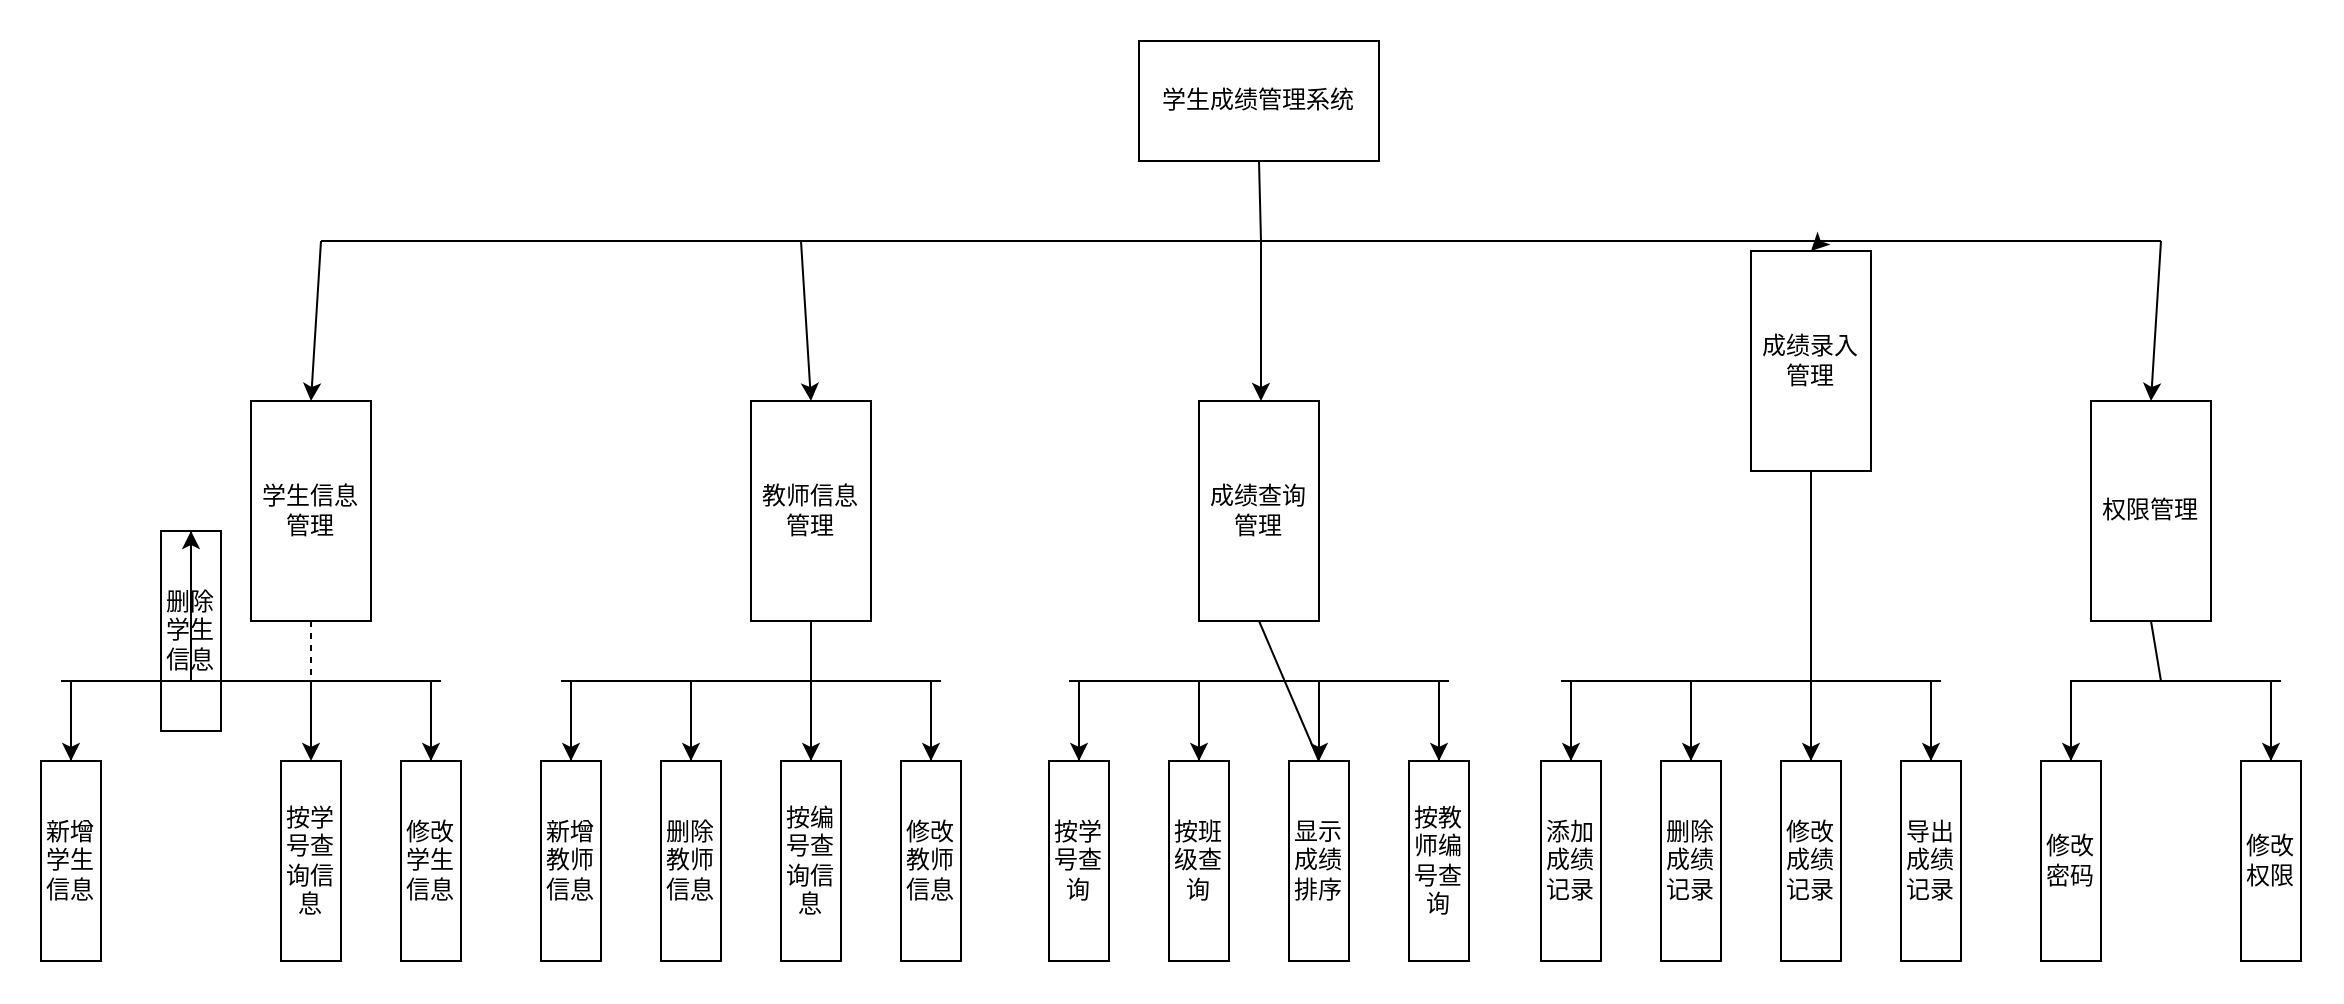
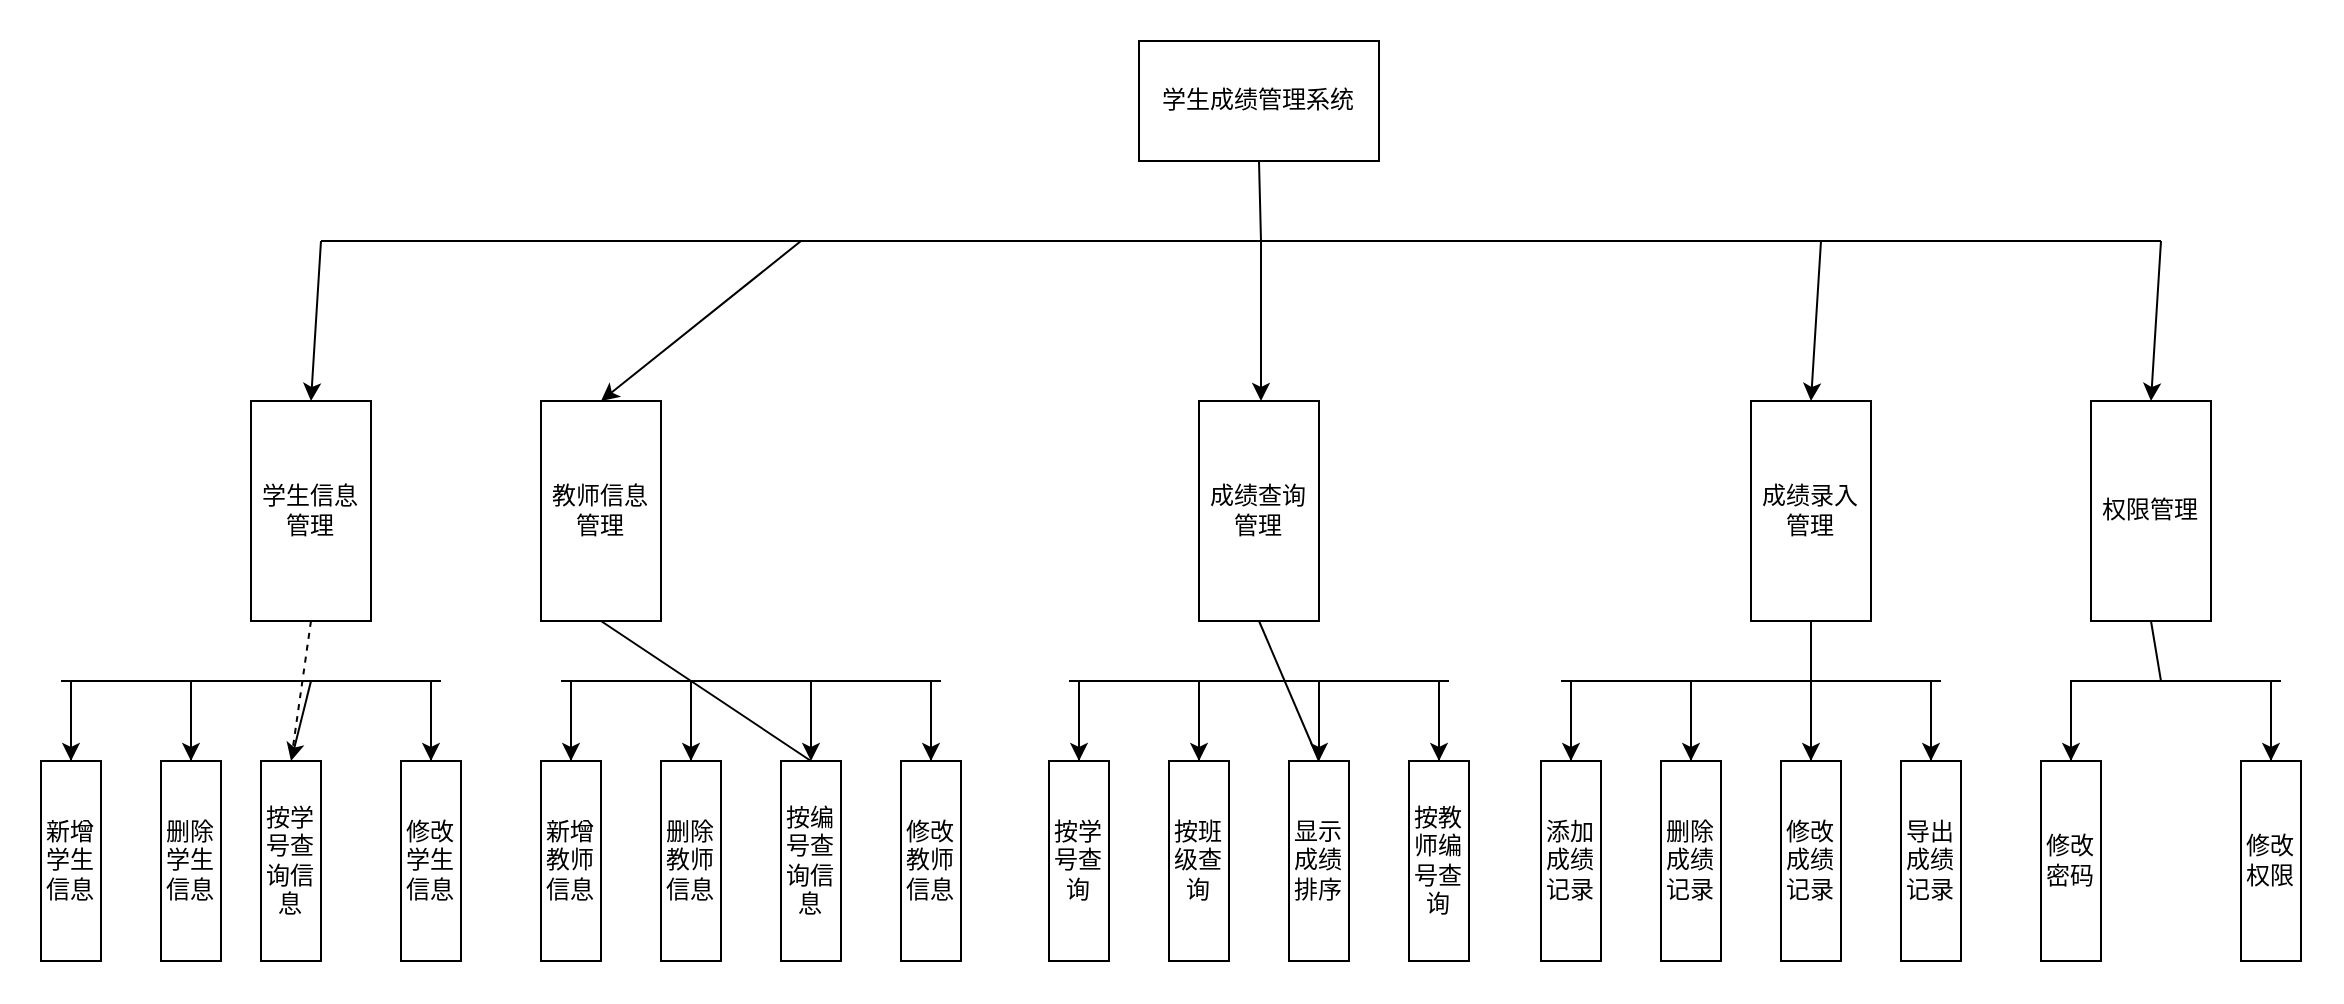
(1811, 361) -> (1811, 511)
(811, 511) -> (601, 511)
(191, 631) -> (191, 861)
(311, 861) -> (291, 861)
